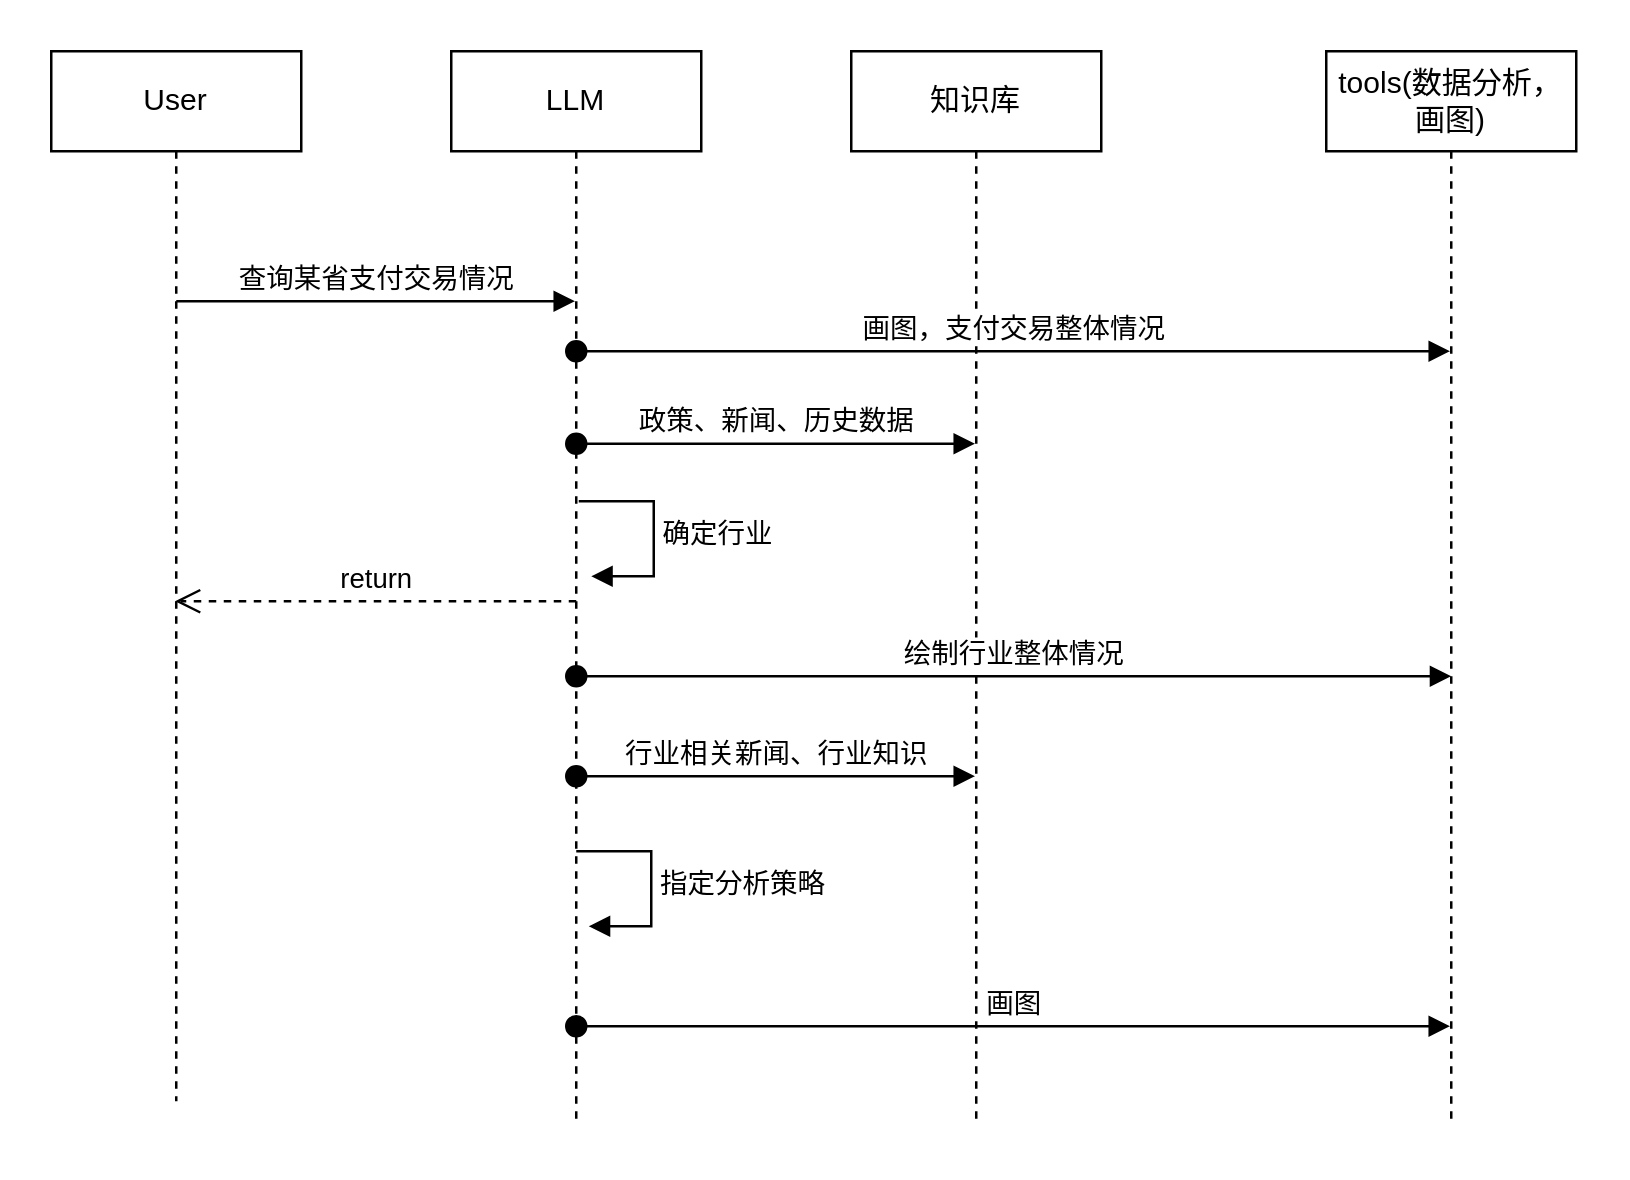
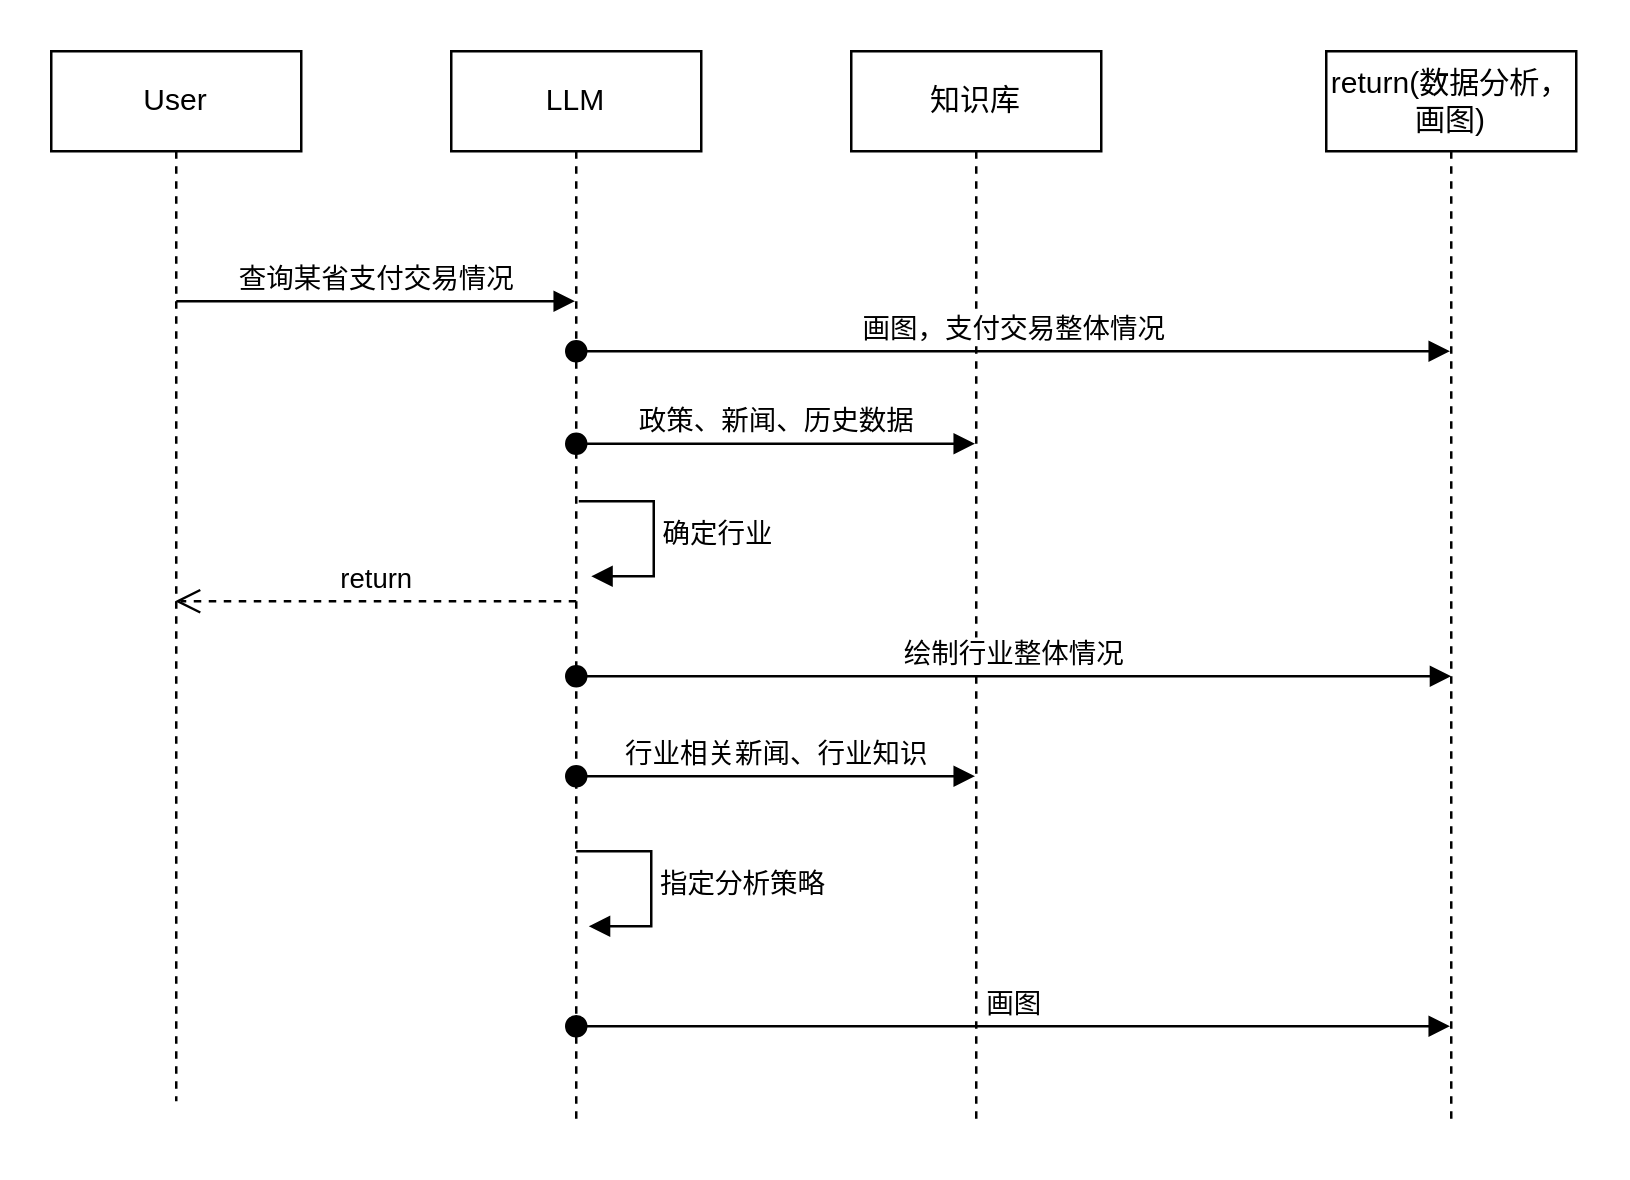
(1451, 101) -> (1451, 101)
